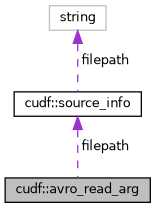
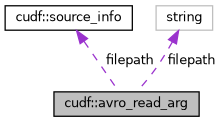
(78, 68) -> (156, 68)
